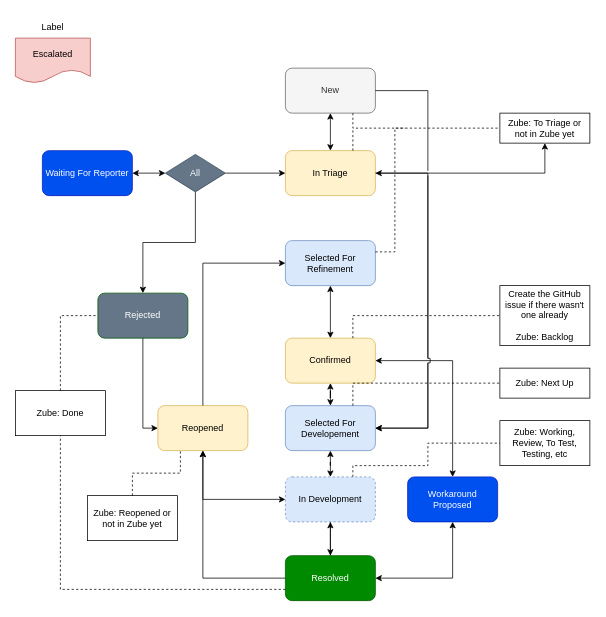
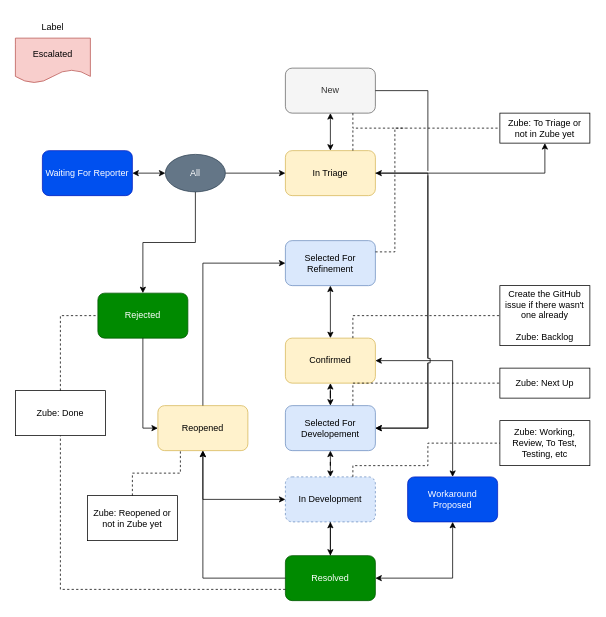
(195, 173) -> (195, 173)
(143, 315) -> (143, 315)
